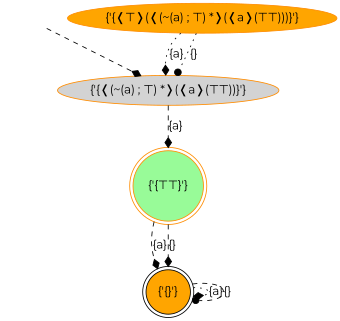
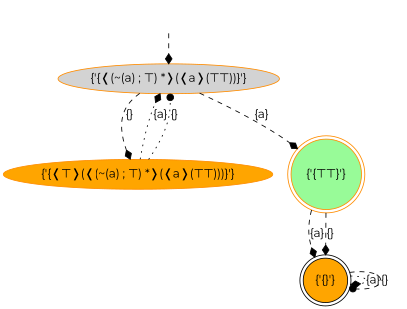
none -> (122, 119)
